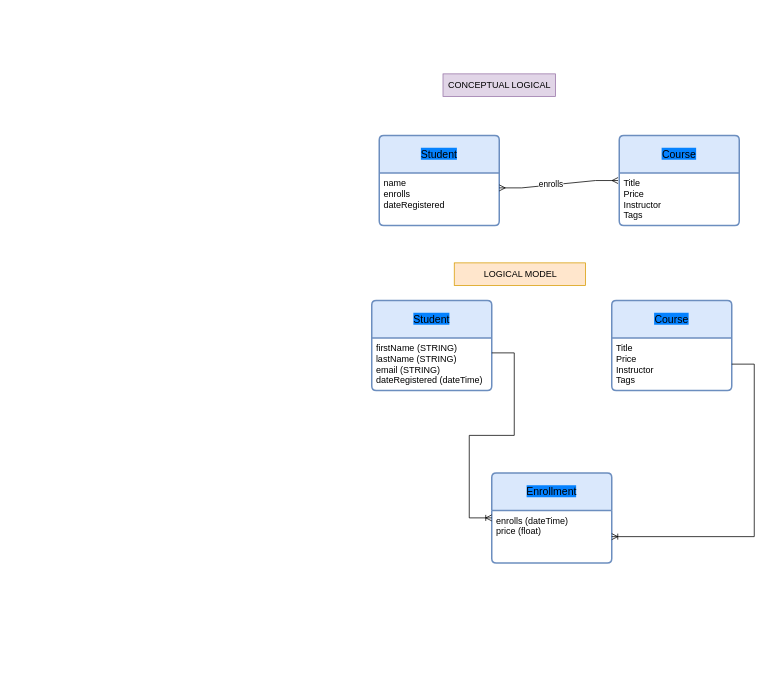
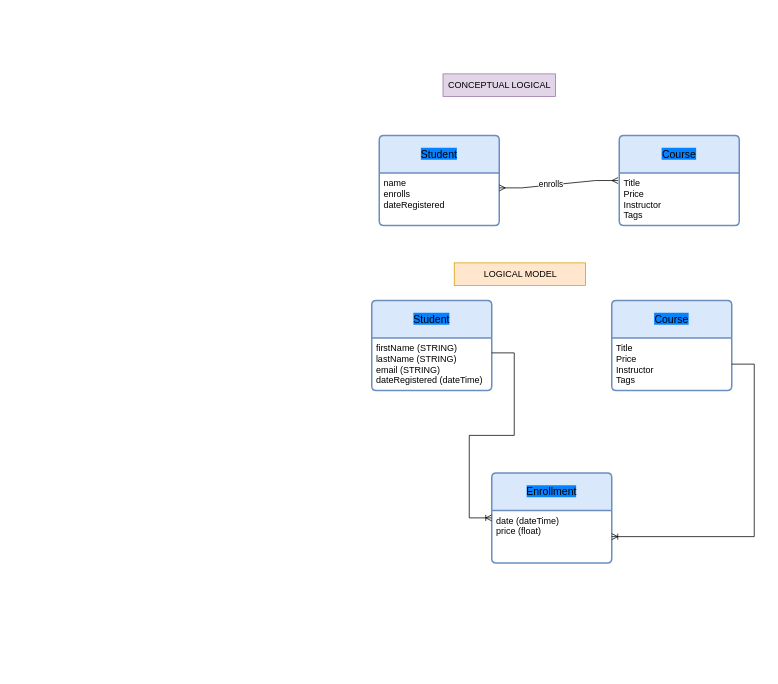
(537, 526) -> (532, 526)
